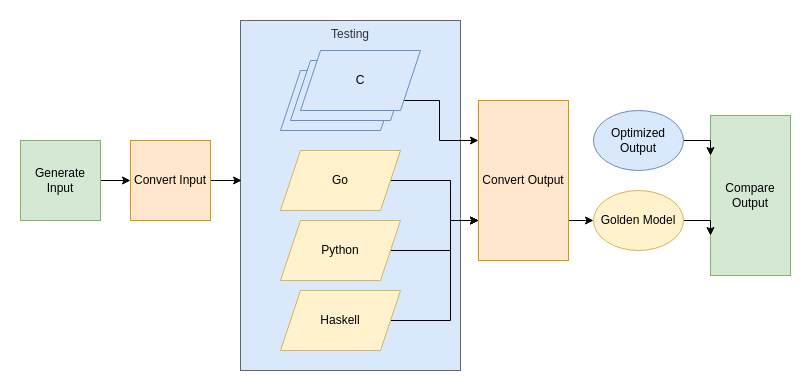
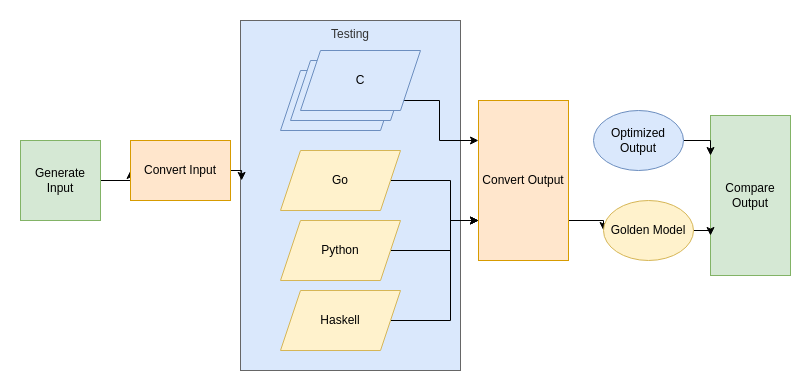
(171, 181) -> (181, 171)
(639, 221) -> (649, 231)
